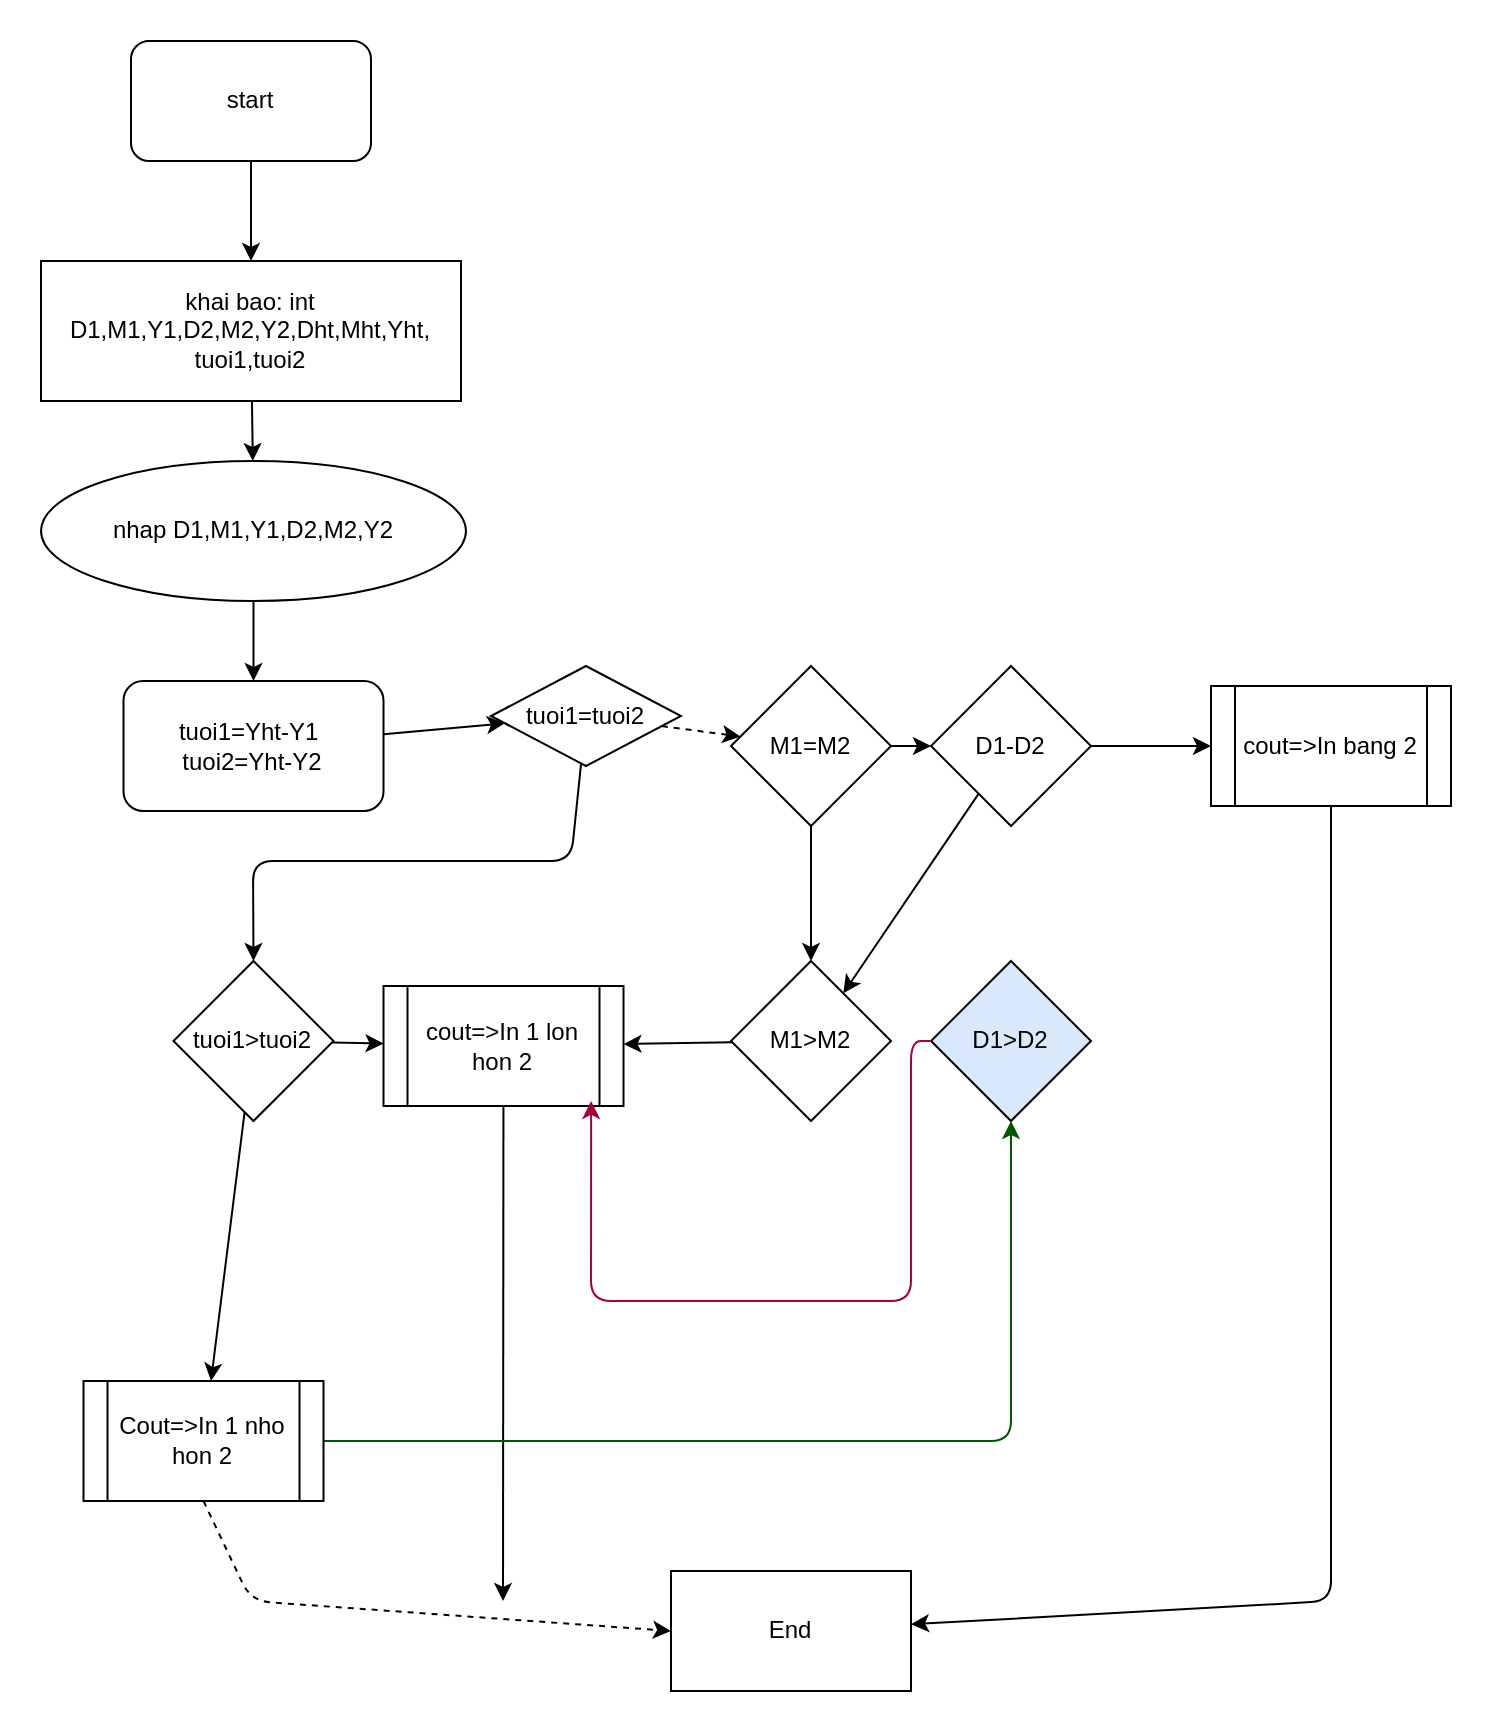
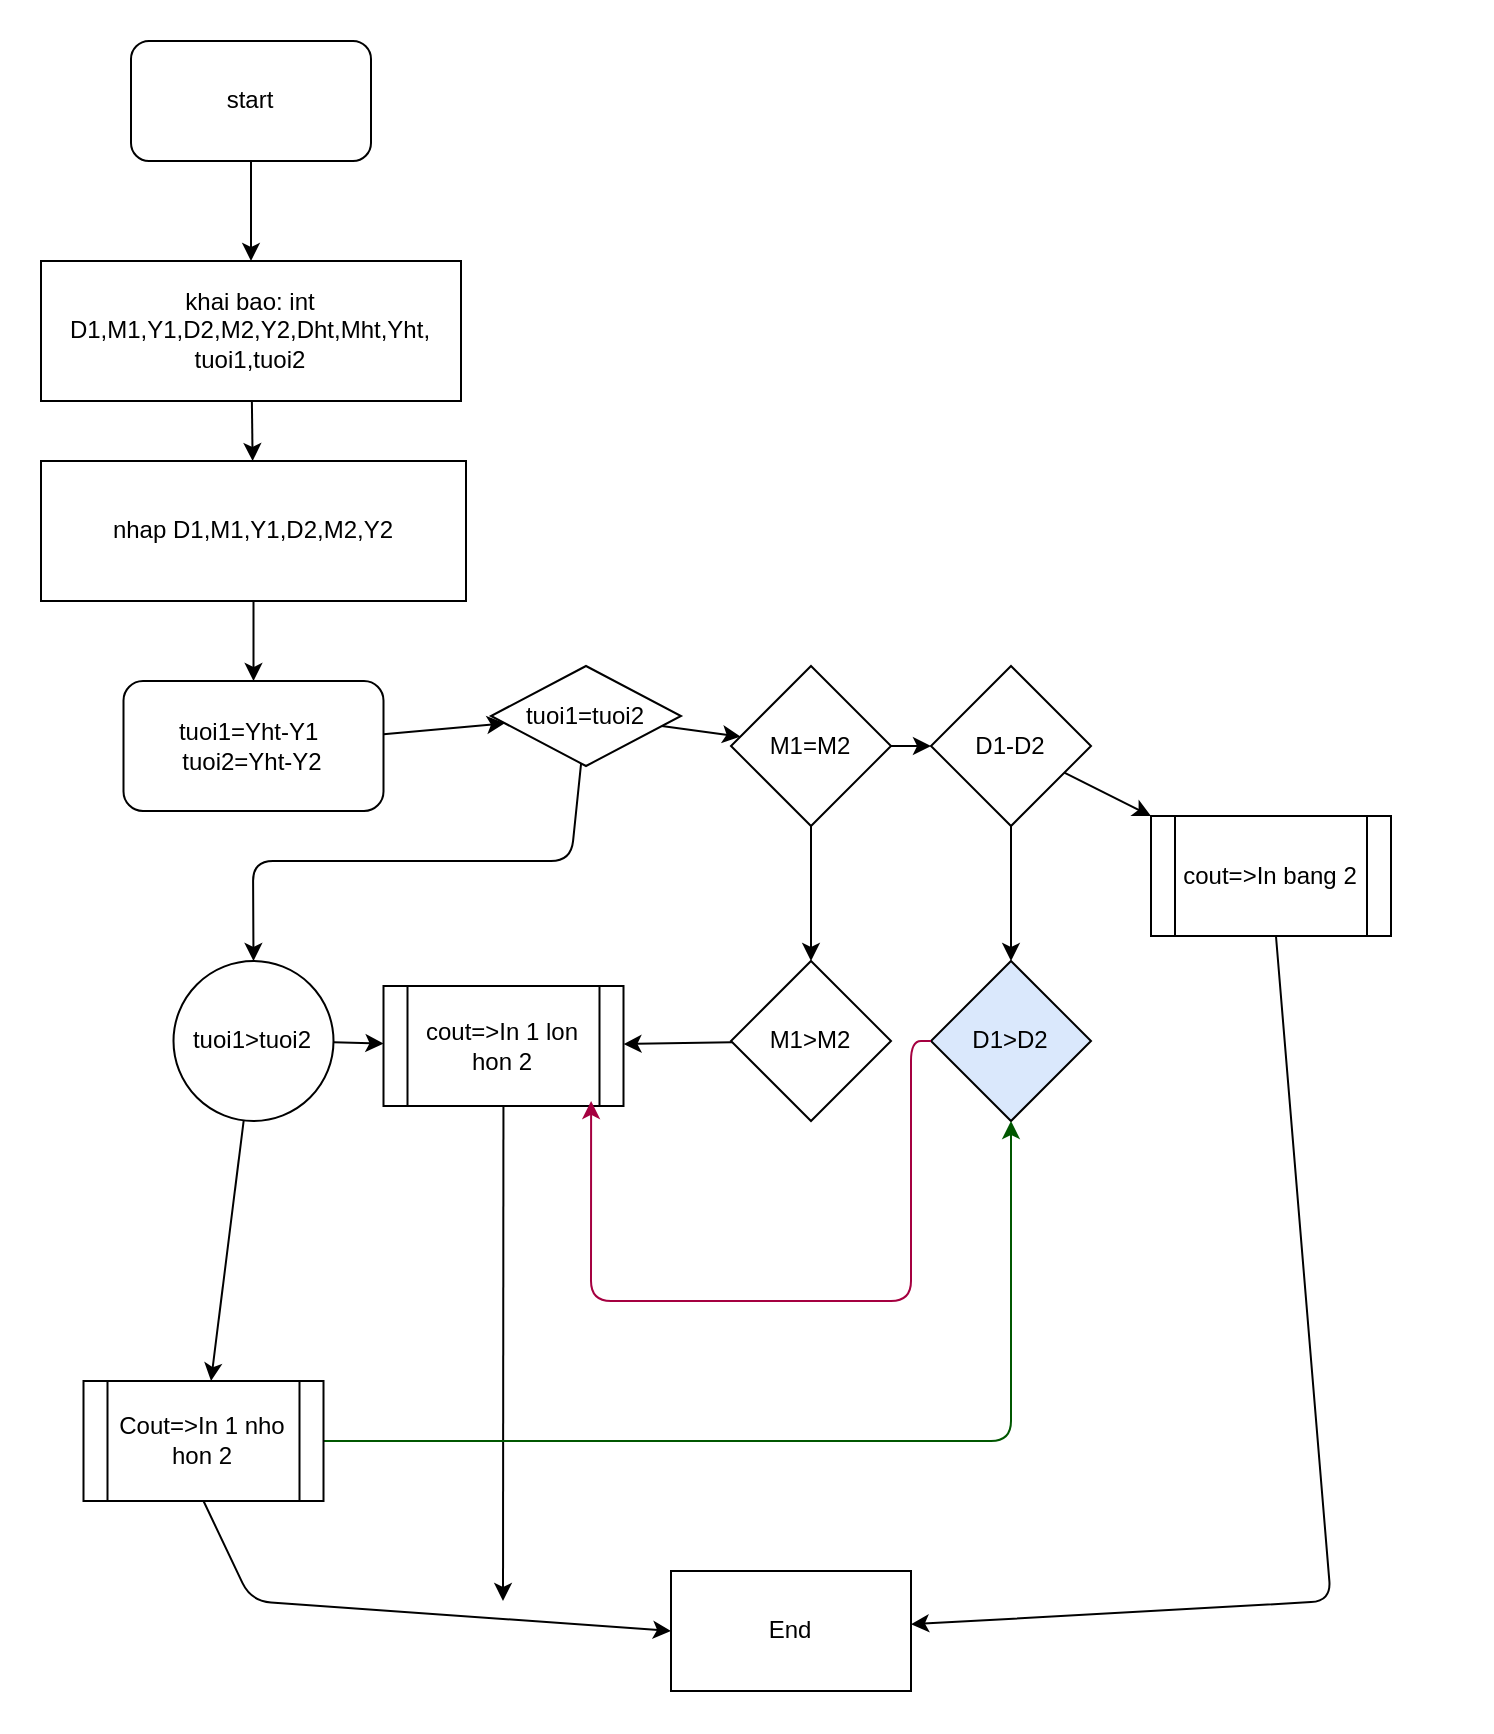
(254, 531) -> (254, 531)
(694, 730) -> (694, 730)
(1331, 746) -> (1271, 876)
(915, 888) -> (1011, 887)
(254, 1041) -> (254, 1041)
(406, 1612) -> (406, 1612)
